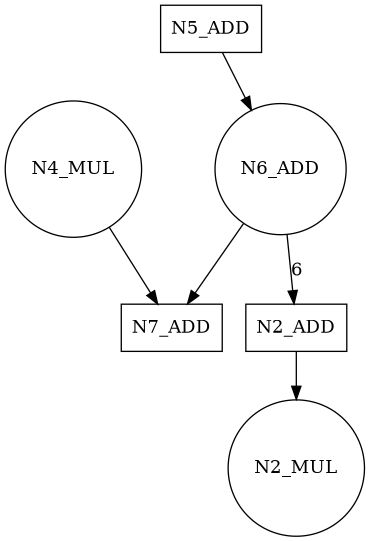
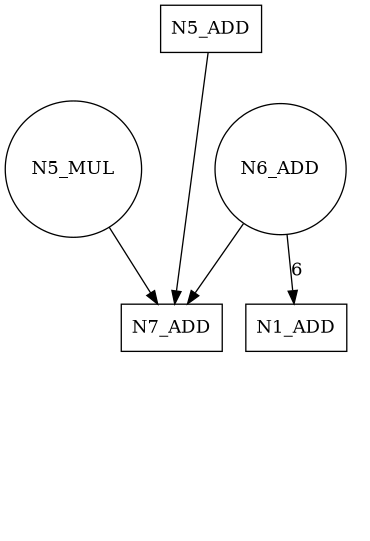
(234, 75) -> (192, 172)
(73, 169) -> (73, 169)
(296, 328) -> (296, 328)
(296, 468) -> none
